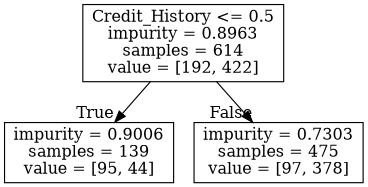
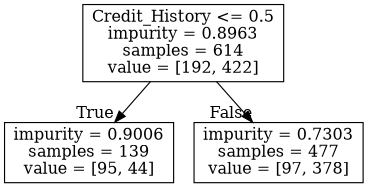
(279, 153) -> (279, 153)
